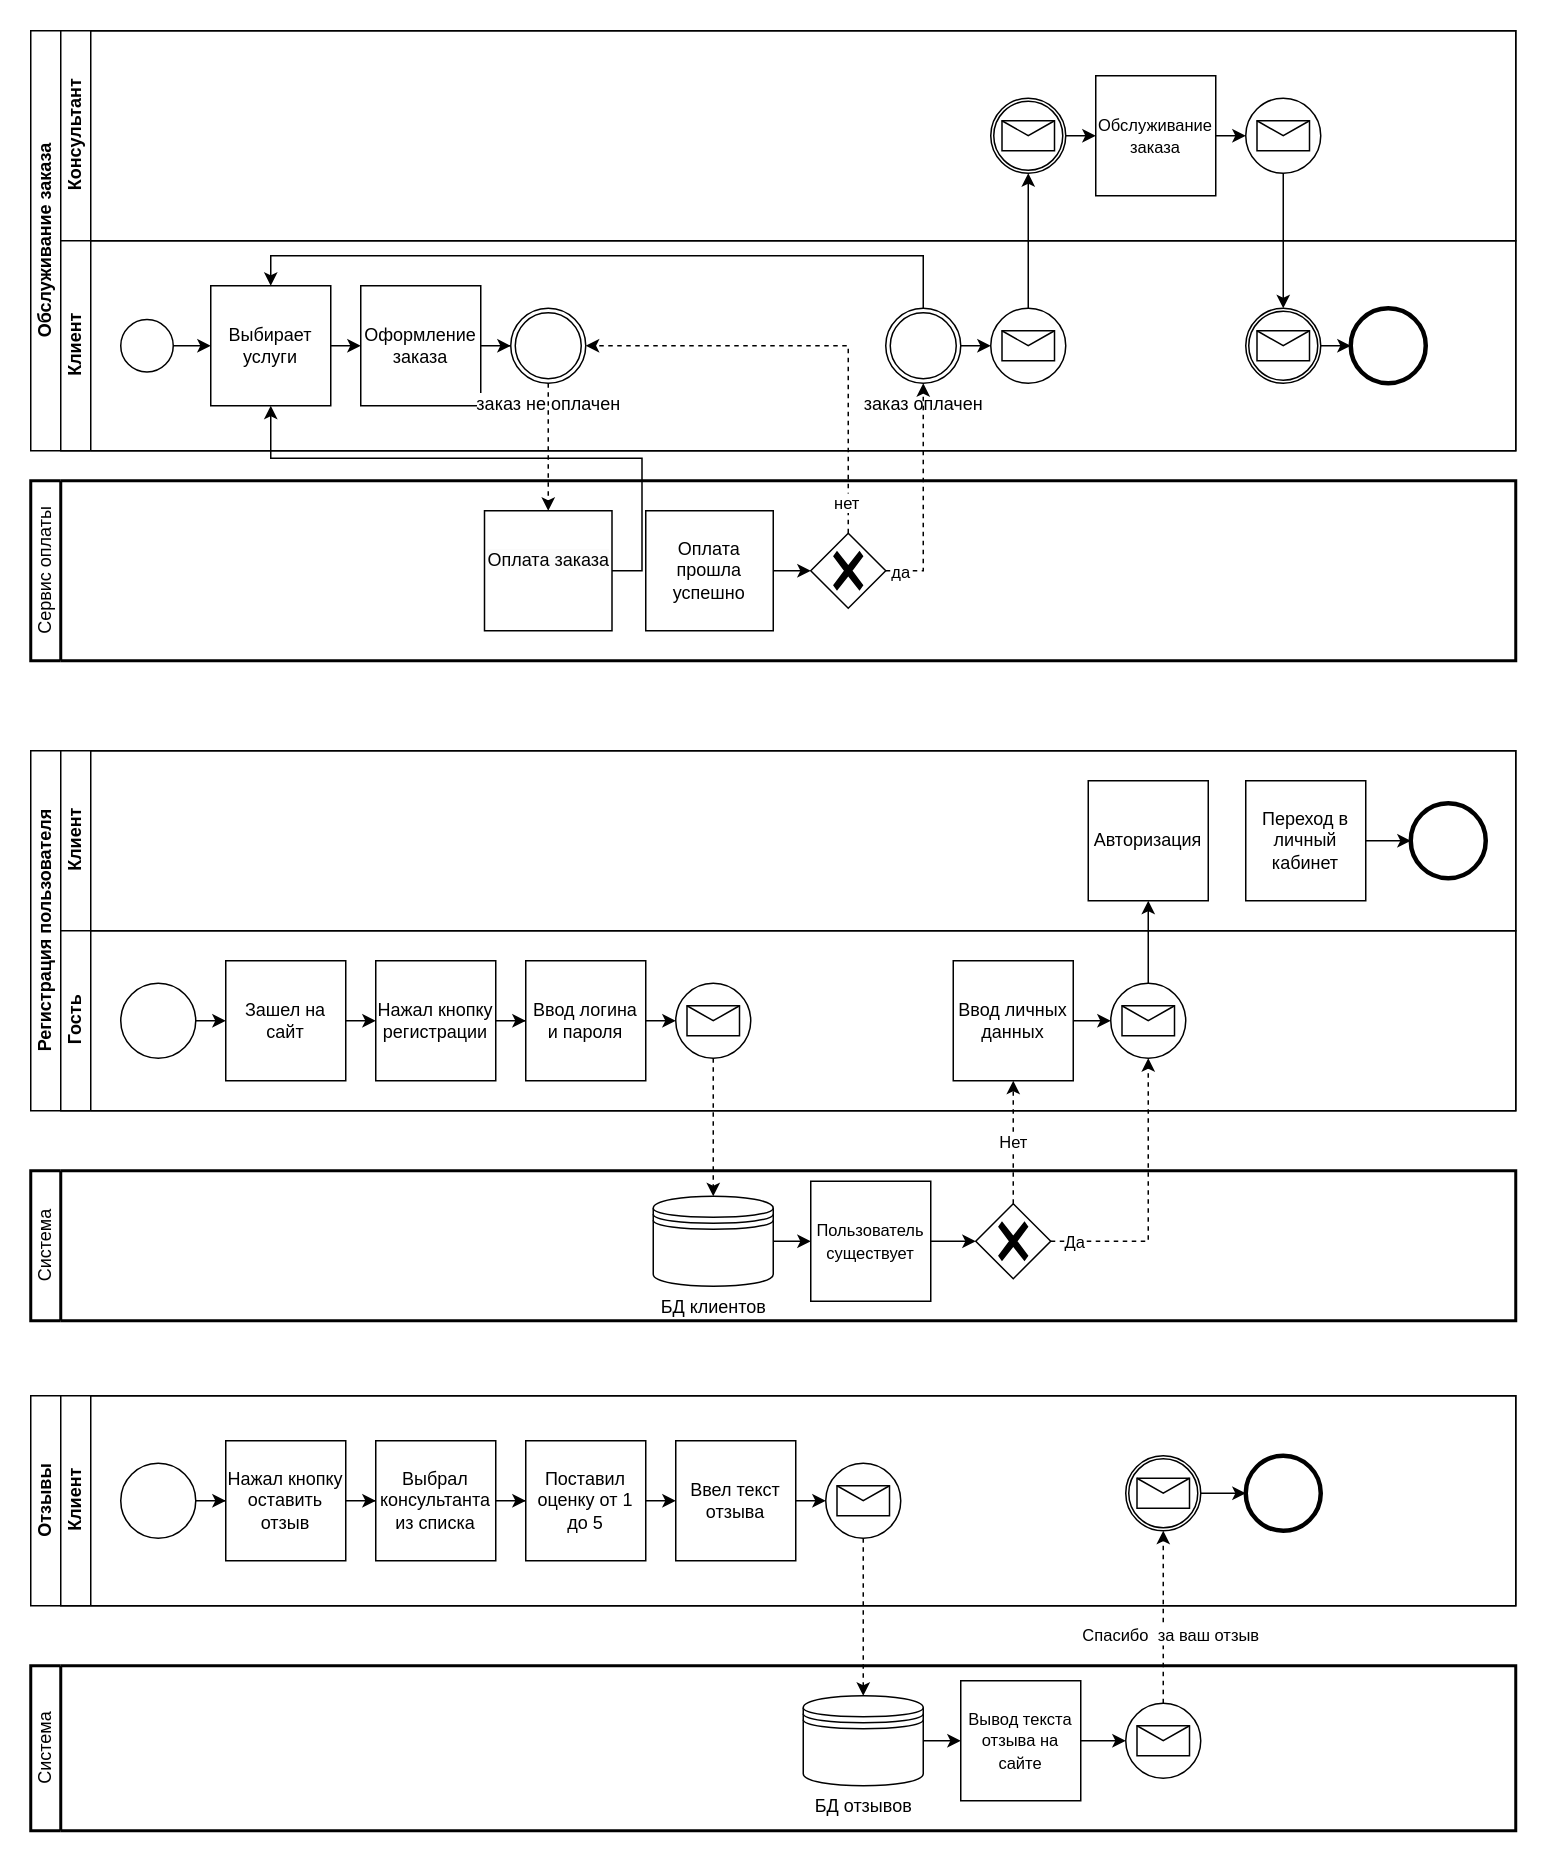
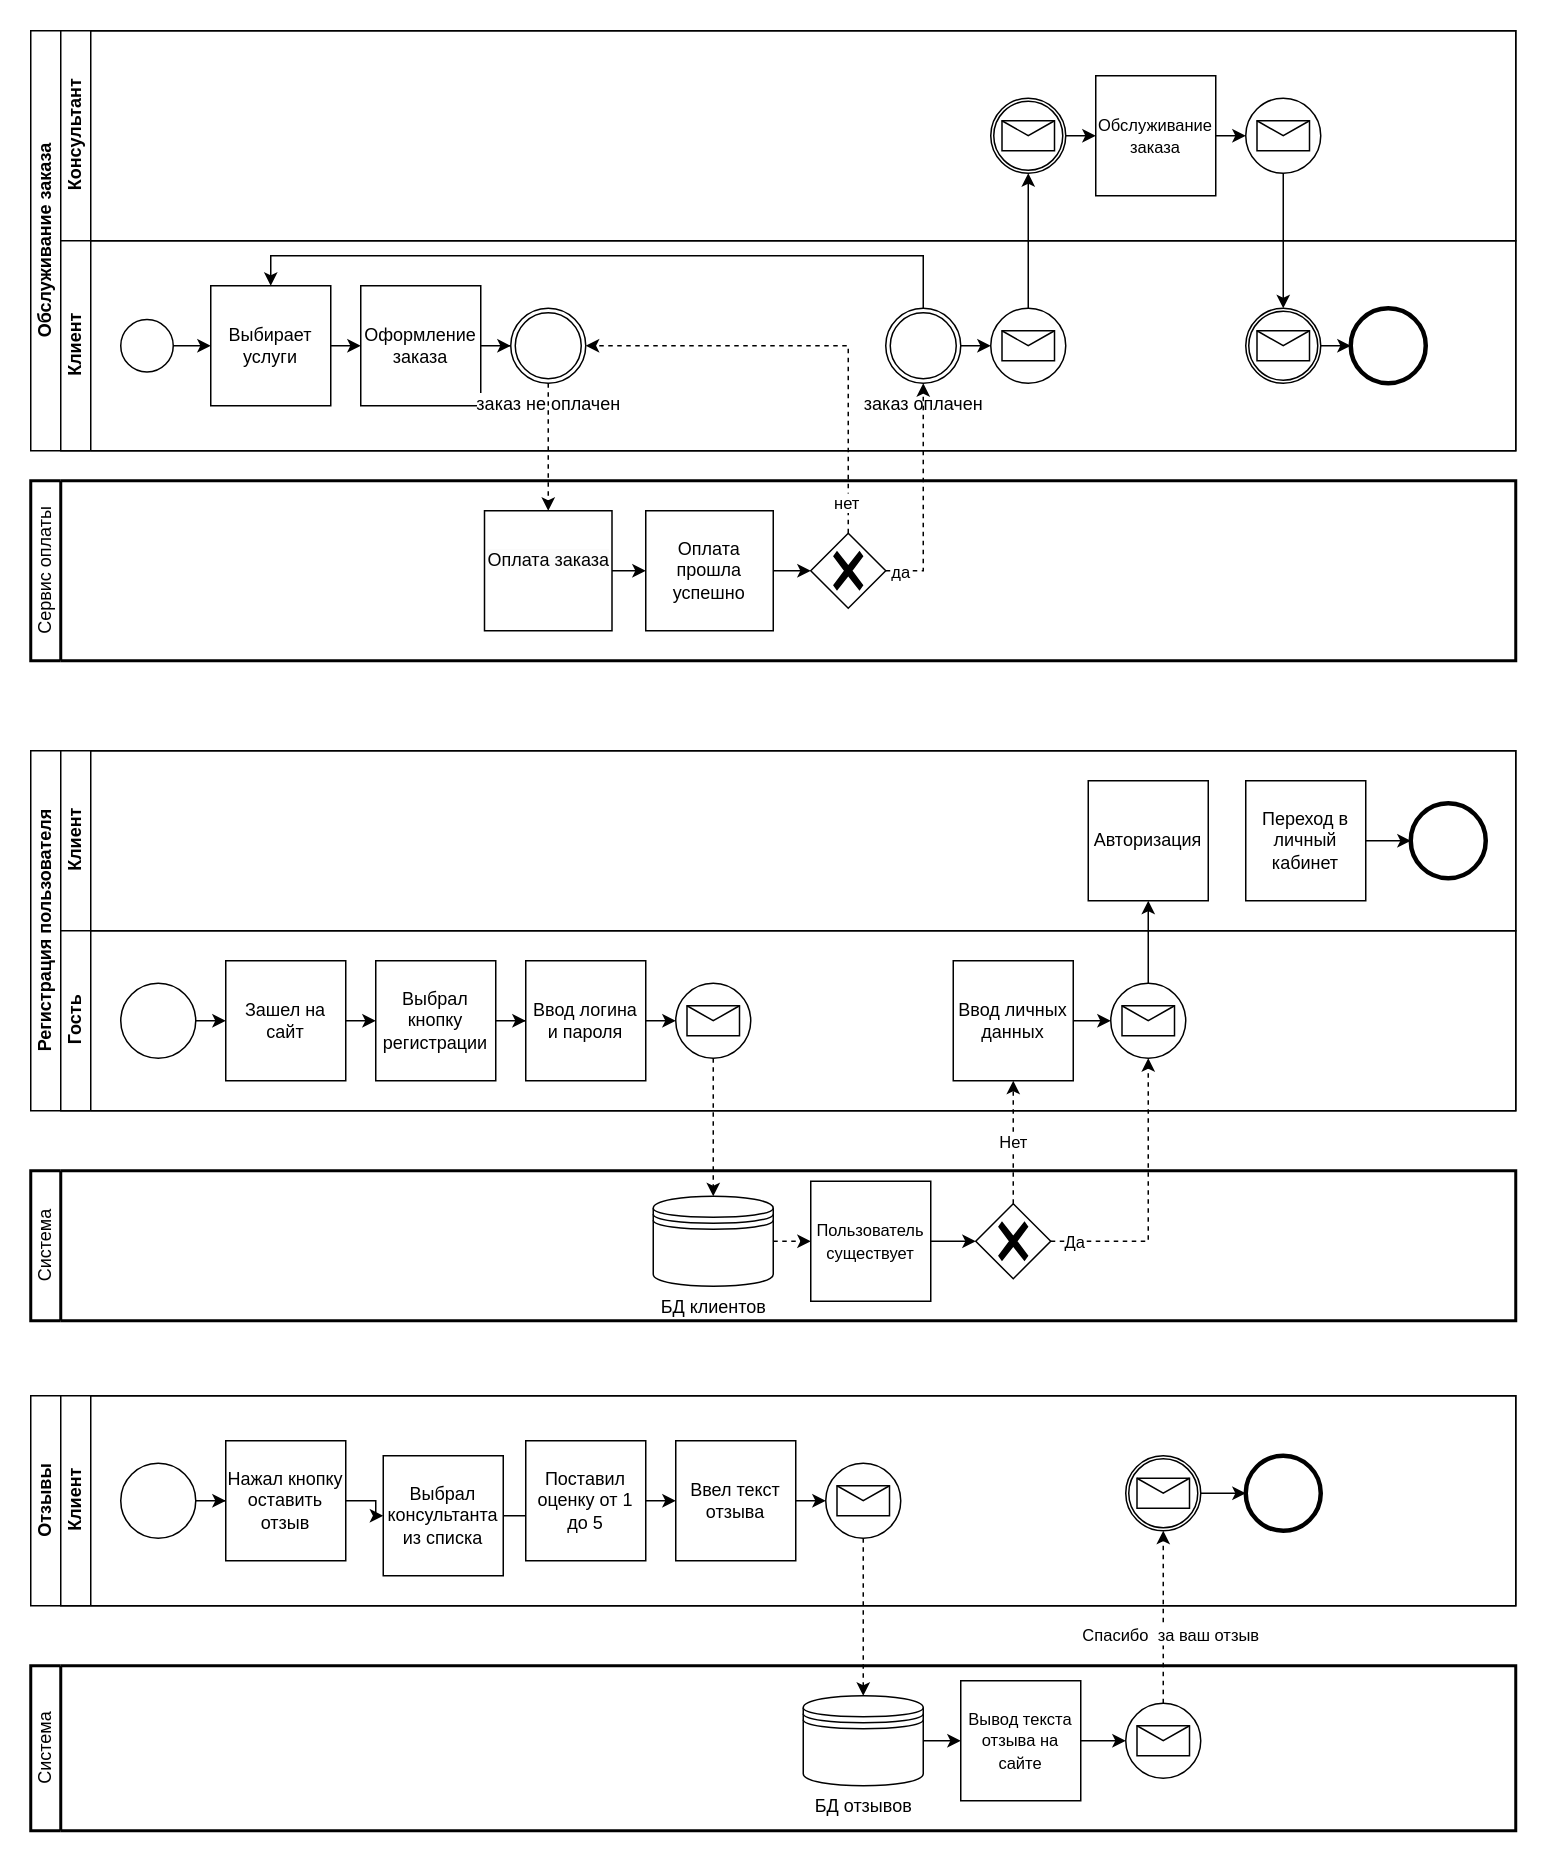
(497, 458) -> (634, 571)
(436, 1021) -> (436, 1021)
(789, 1241) -> (789, 1241)
(436, 1501) -> (443, 1516)
